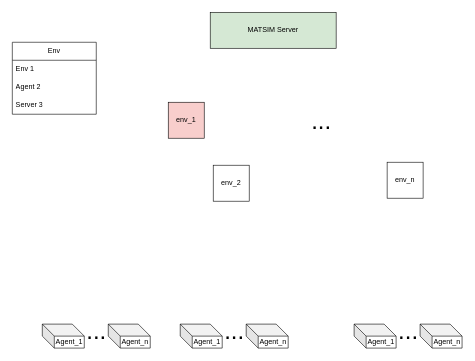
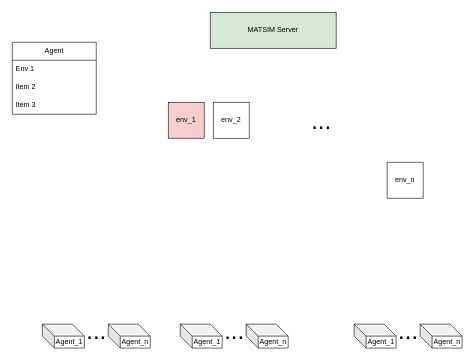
(54, 51) -> (54, 51)
(29, 87) -> (27, 87)
(31, 105) -> (27, 105)
(231, 183) -> (231, 120)
